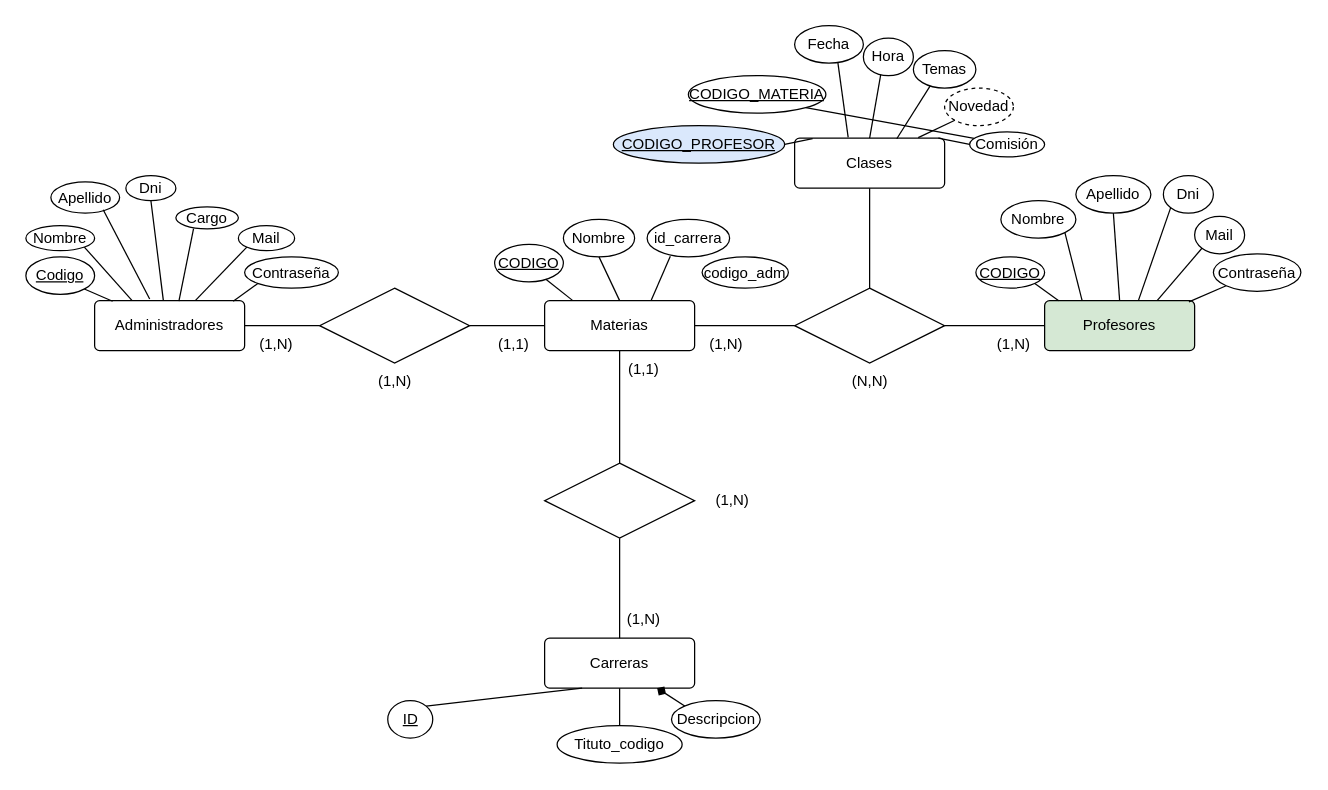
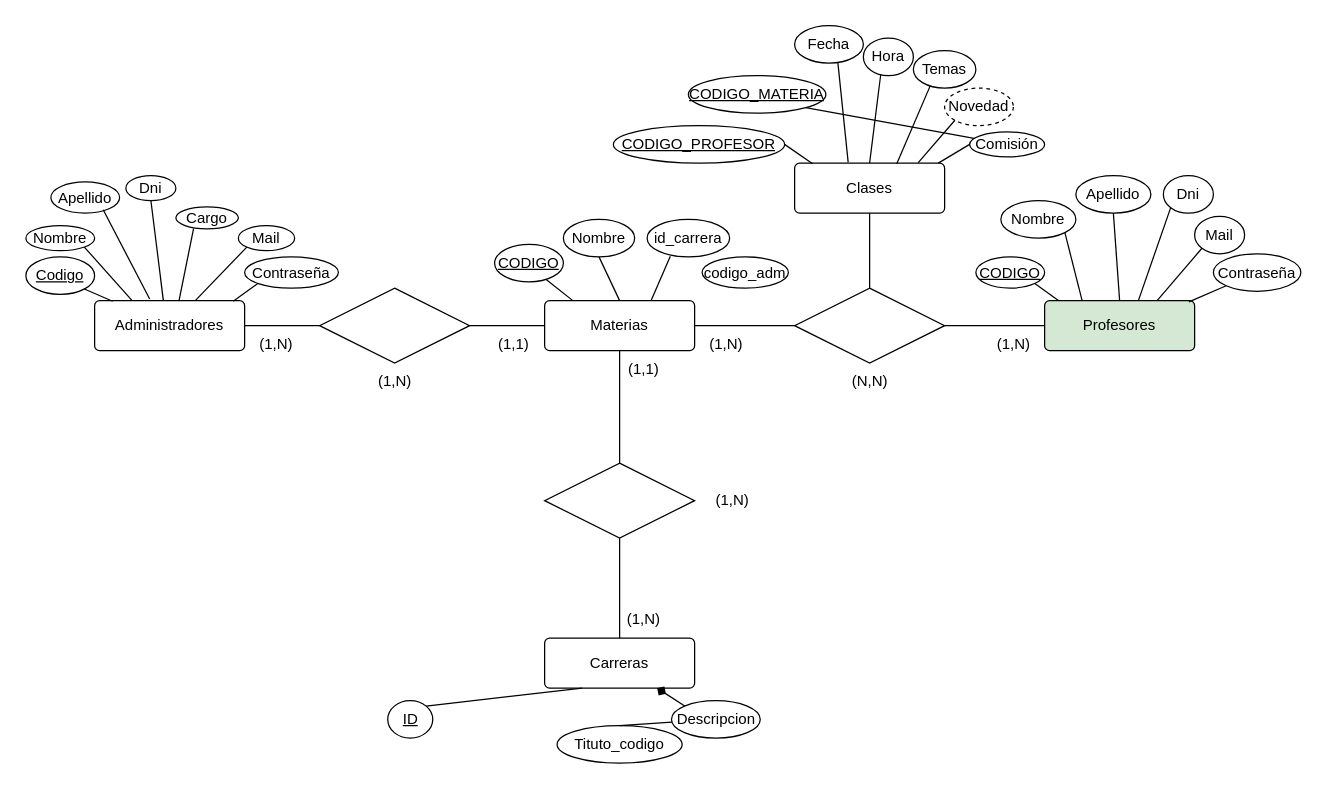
(699, 144) -> (699, 144)
(869, 163) -> (869, 188)
(619, 707) -> (646, 724)
